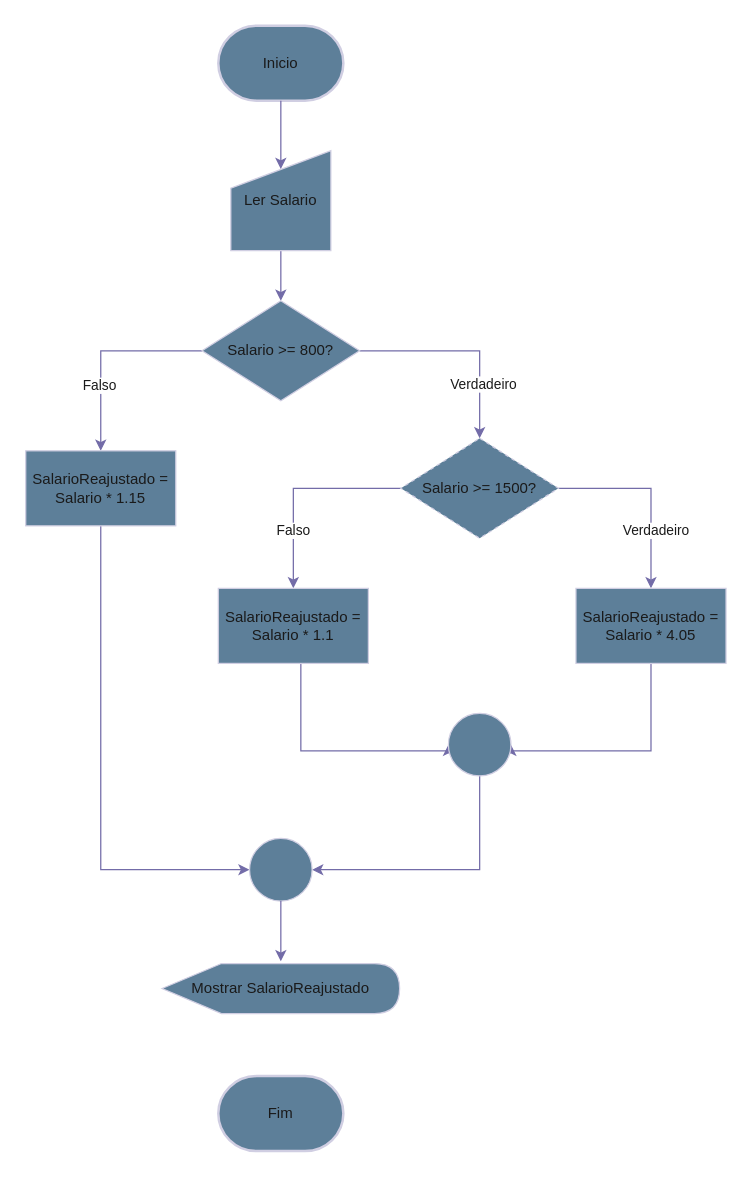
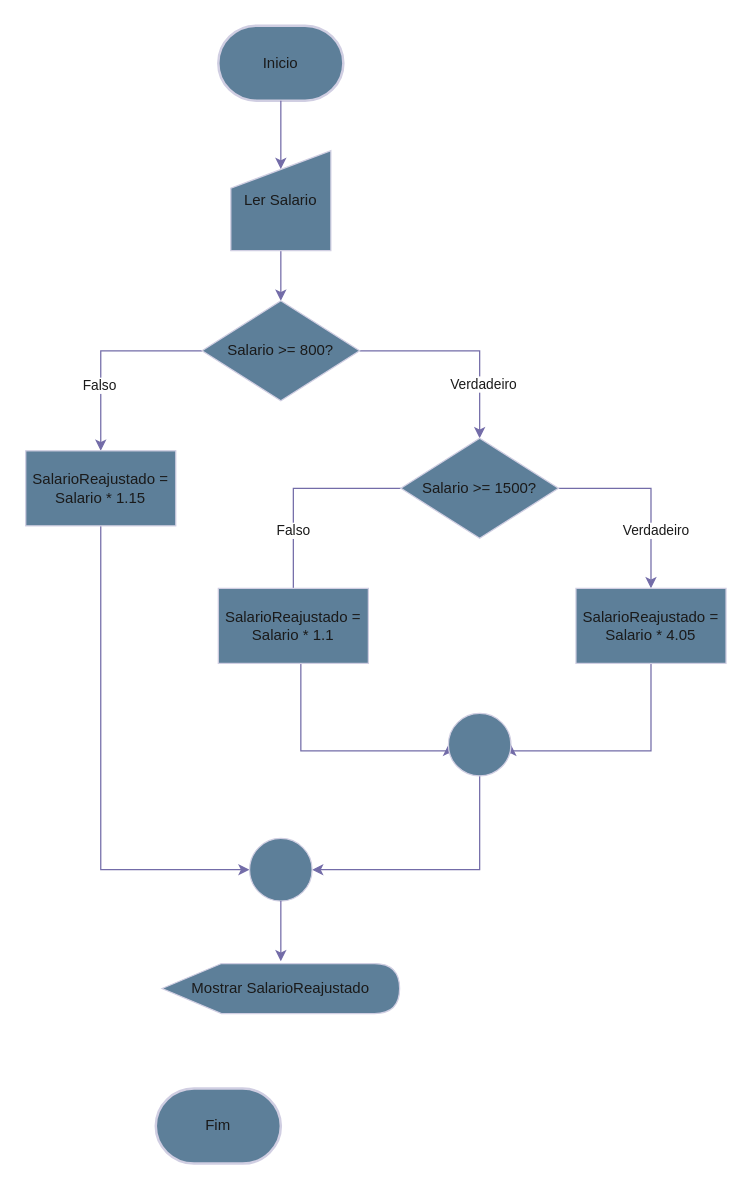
(479, 488) -> (479, 488)
(293, 578) -> (293, 582)
(281, 1113) -> (218, 1126)
